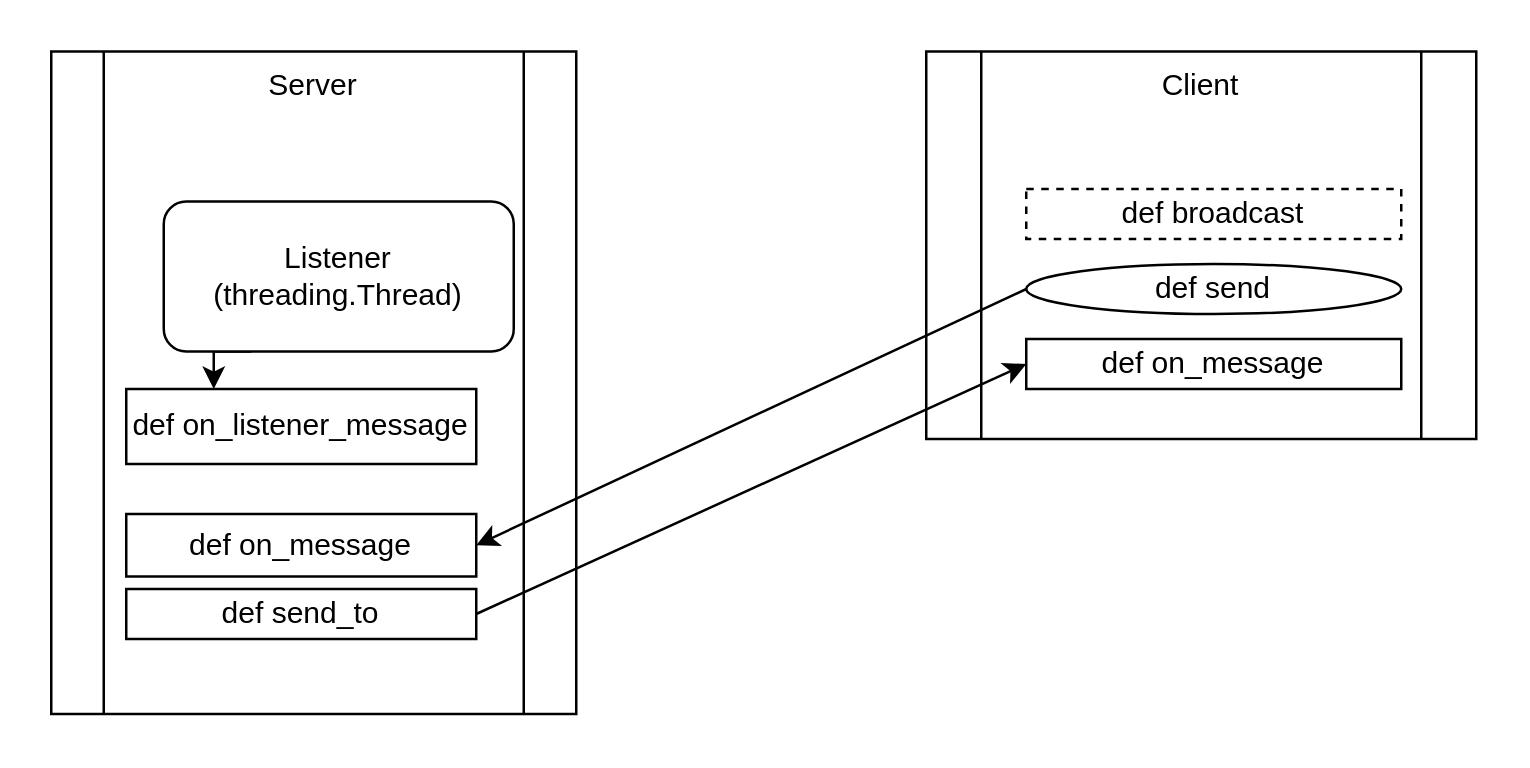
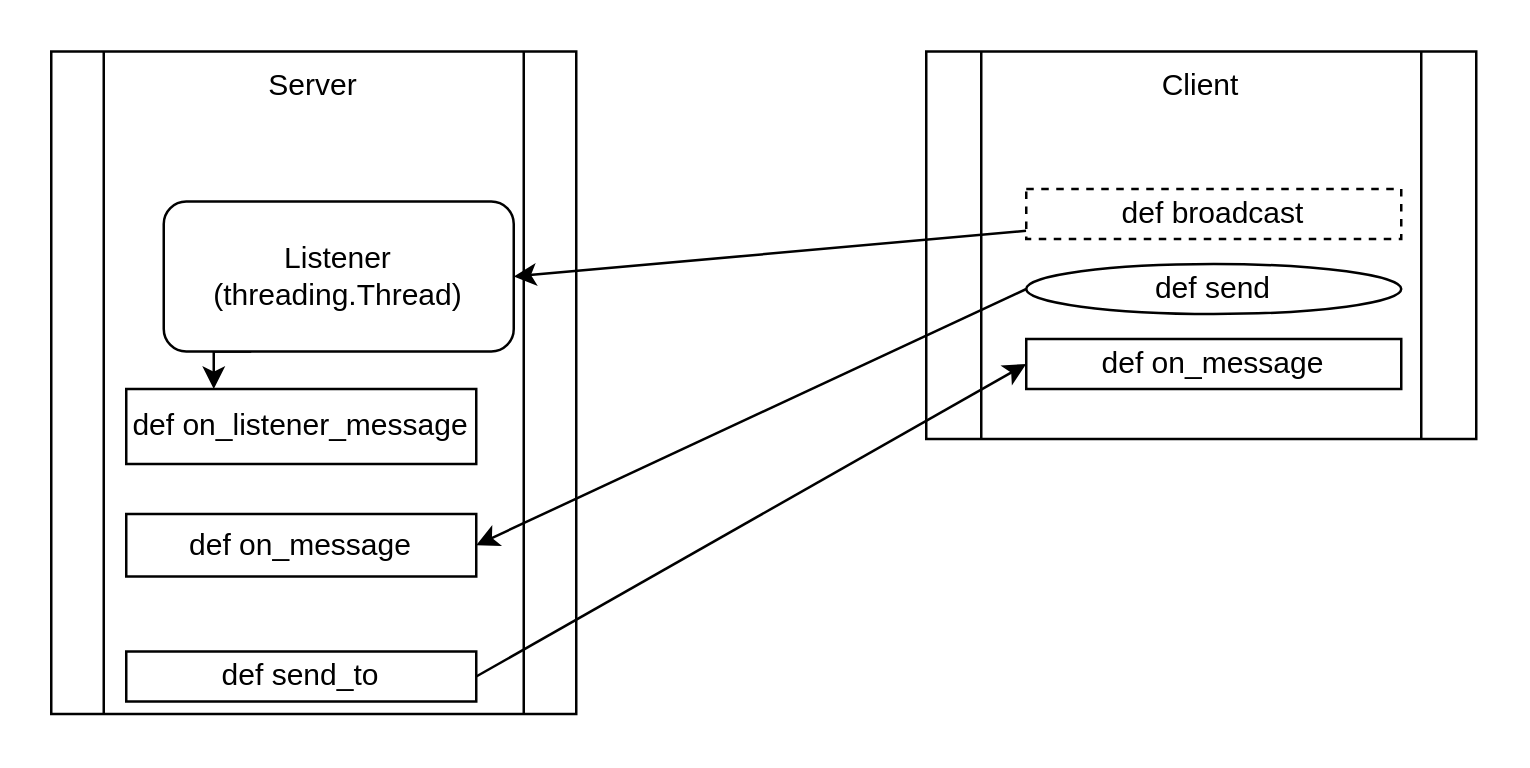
none -> (753, 255)
(301, 614) -> (301, 676)
